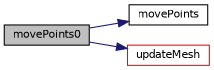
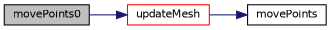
(104, 26) -> (223, 15)
